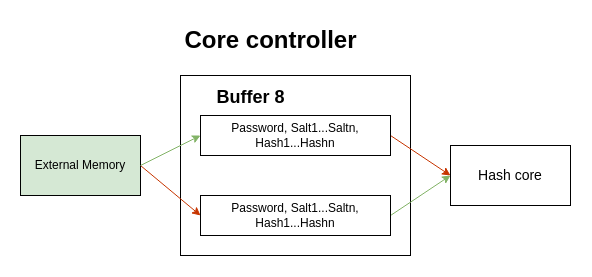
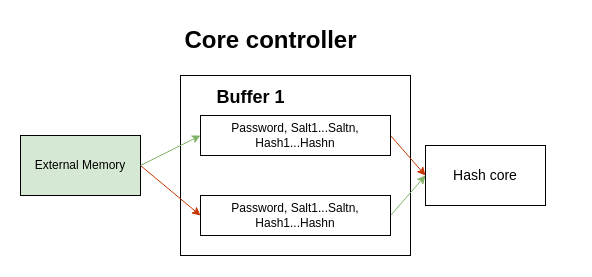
(251, 96) -> (251, 96)
(511, 176) -> (486, 176)
